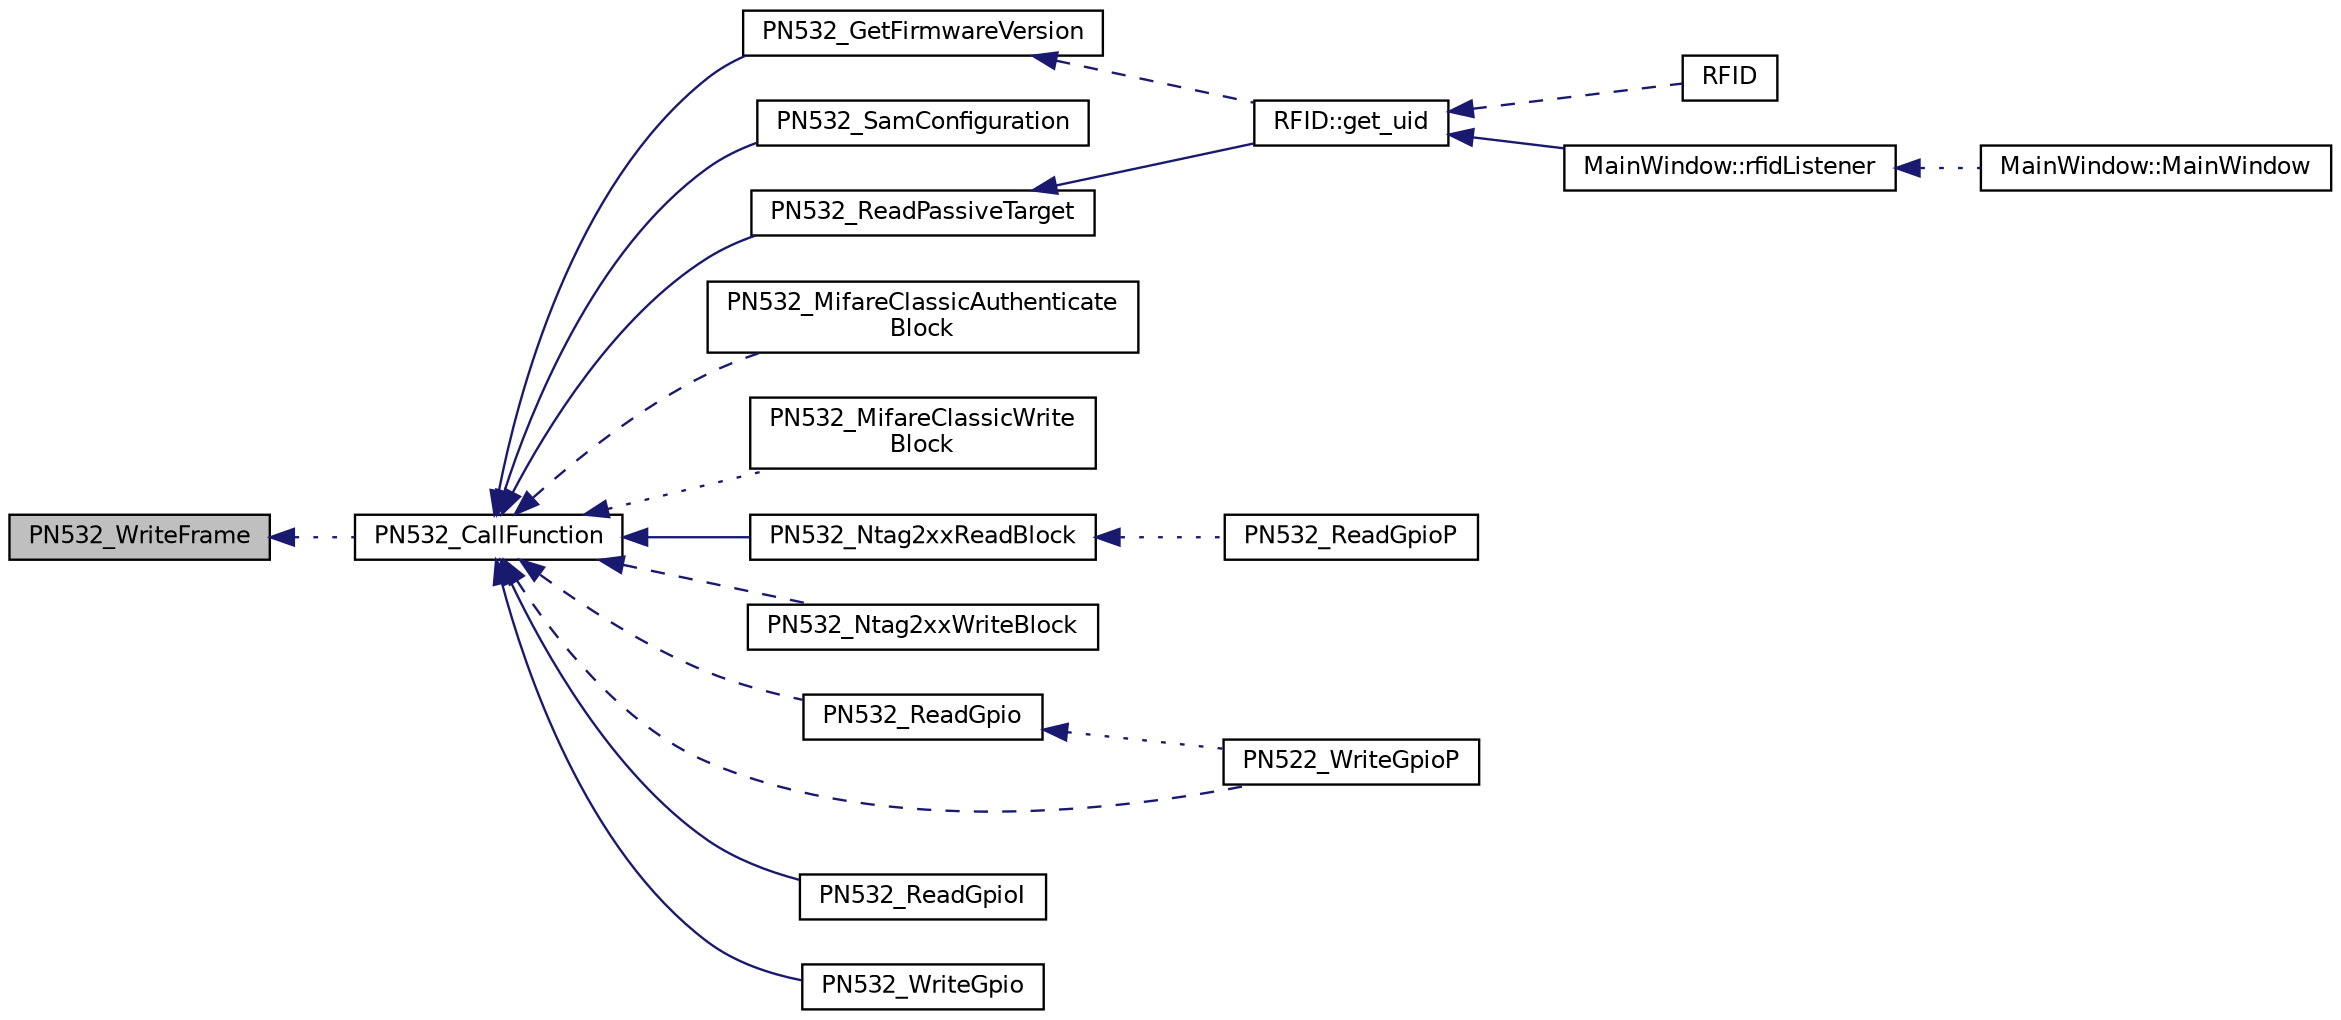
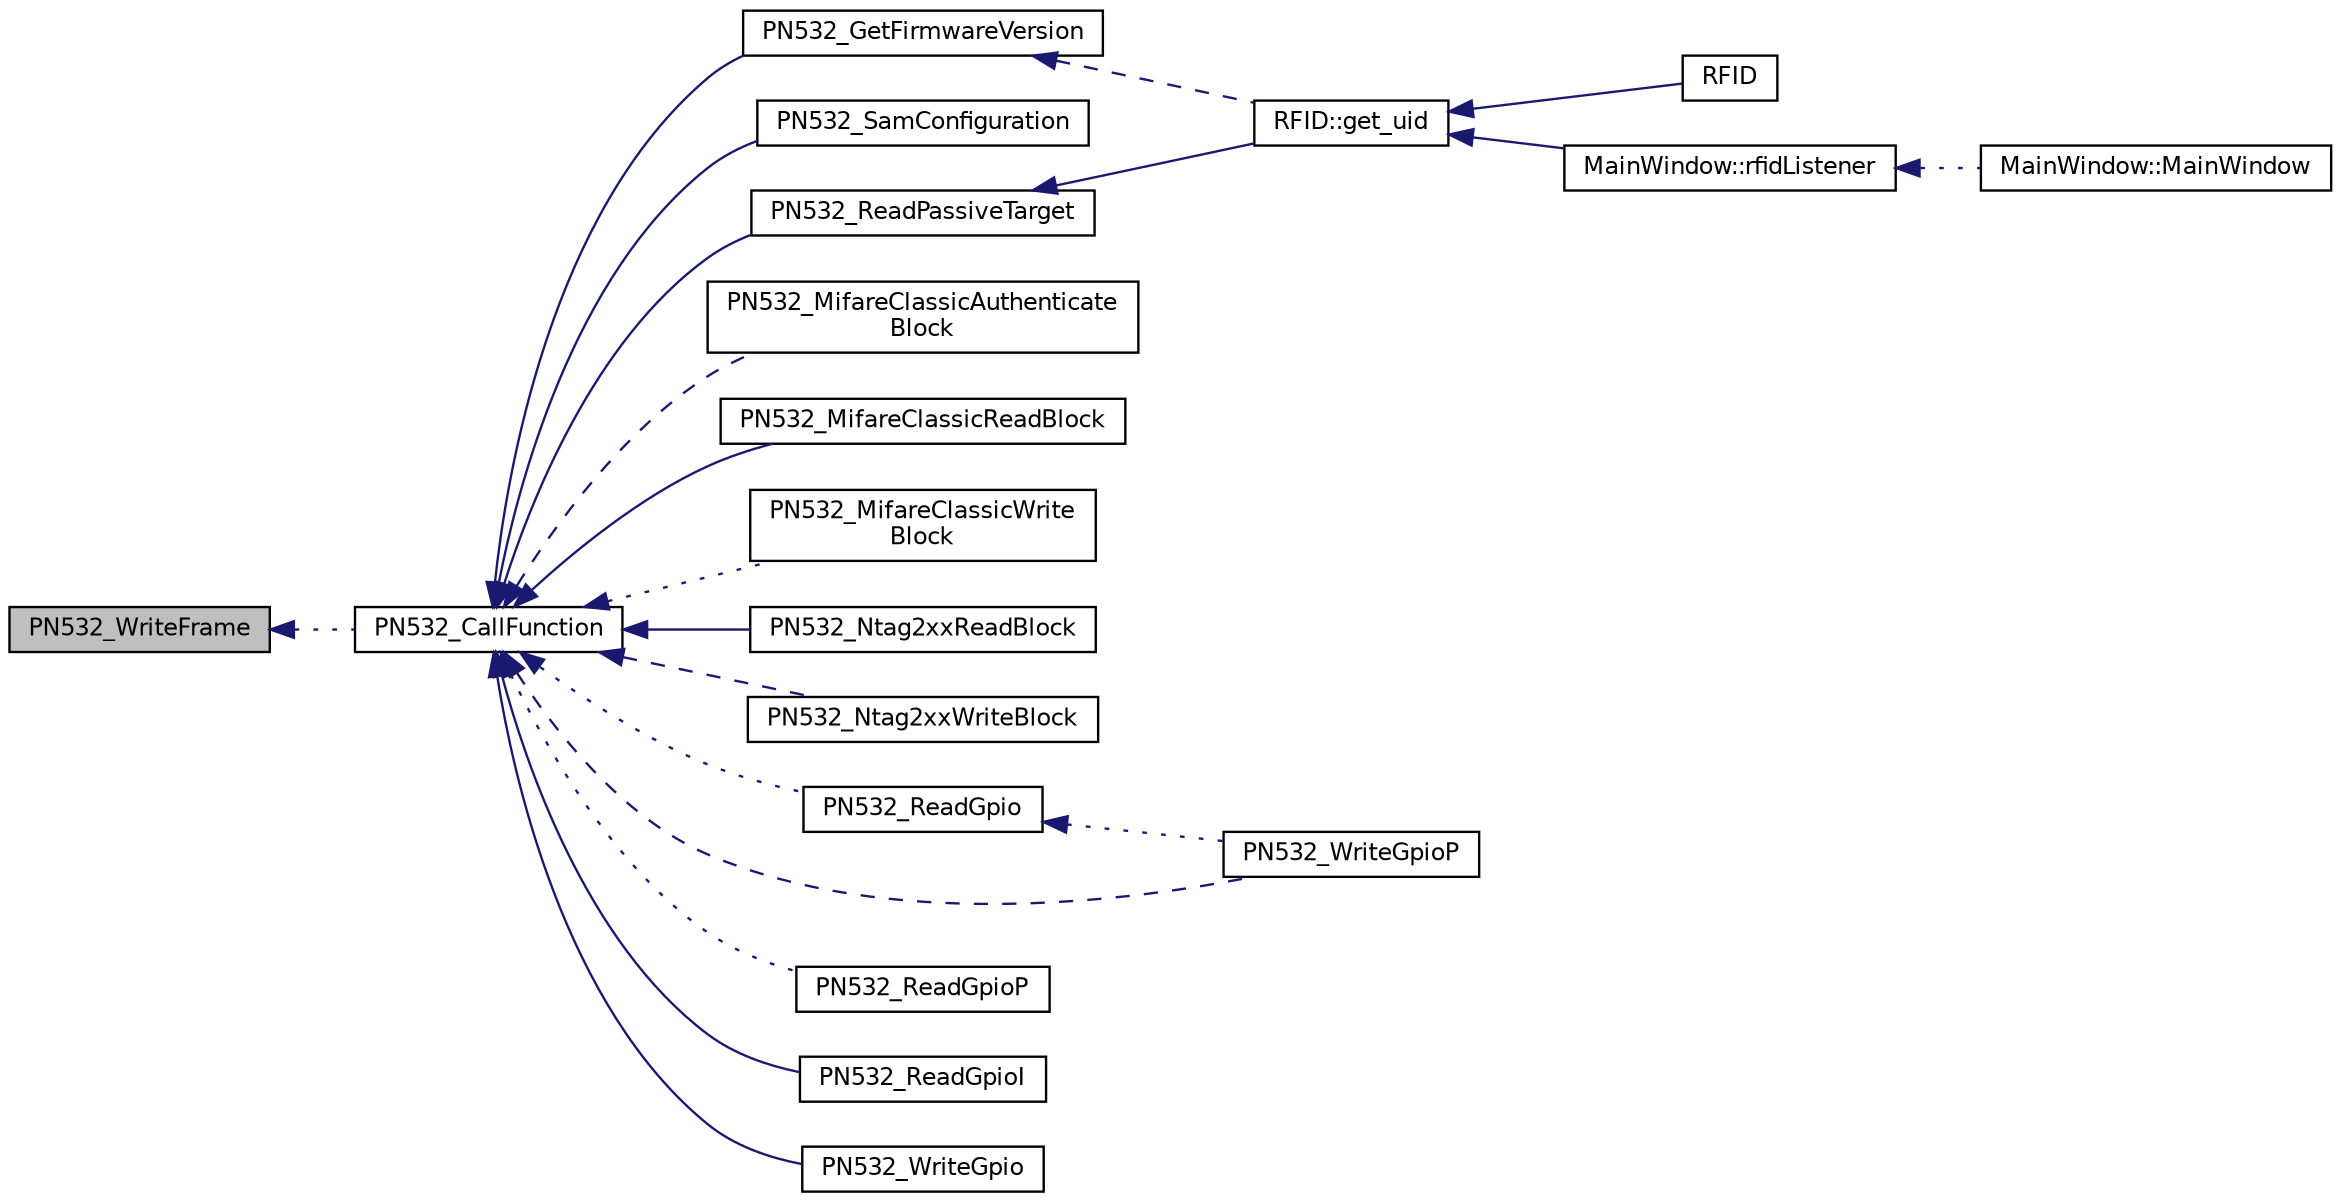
(1578, 96) -> (1578, 96)
none -> (923, 421)
(1172, 537) -> (624, 854)
(664, 652) -> (664, 744)
(1351, 762) -> (1351, 854)
